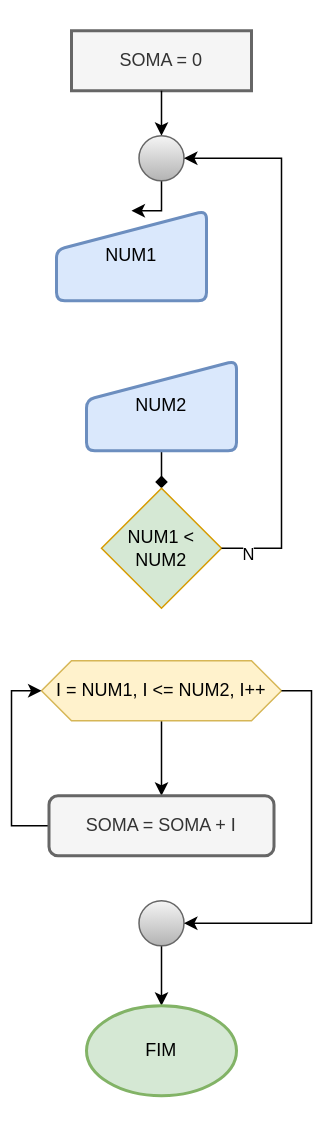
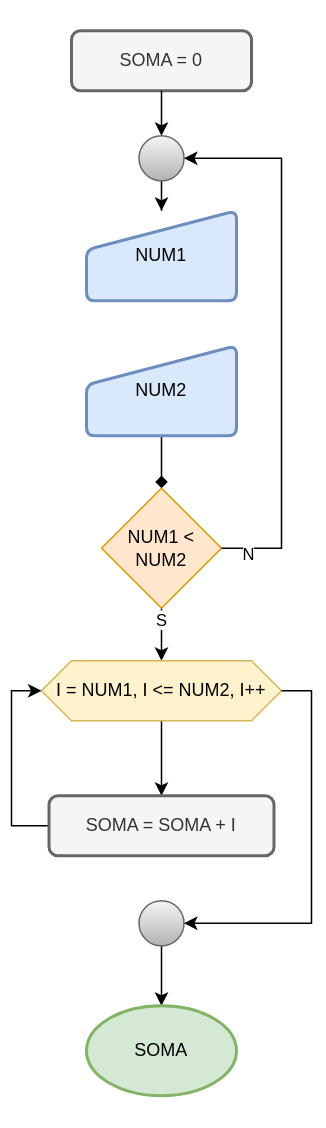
(161, 61) -> (161, 61)
(131, 256) -> (161, 256)
(161, 406) -> (161, 391)
(161, 548) -> (161, 548)
none -> (161, 630)
(161, 1051) -> (161, 1051)
